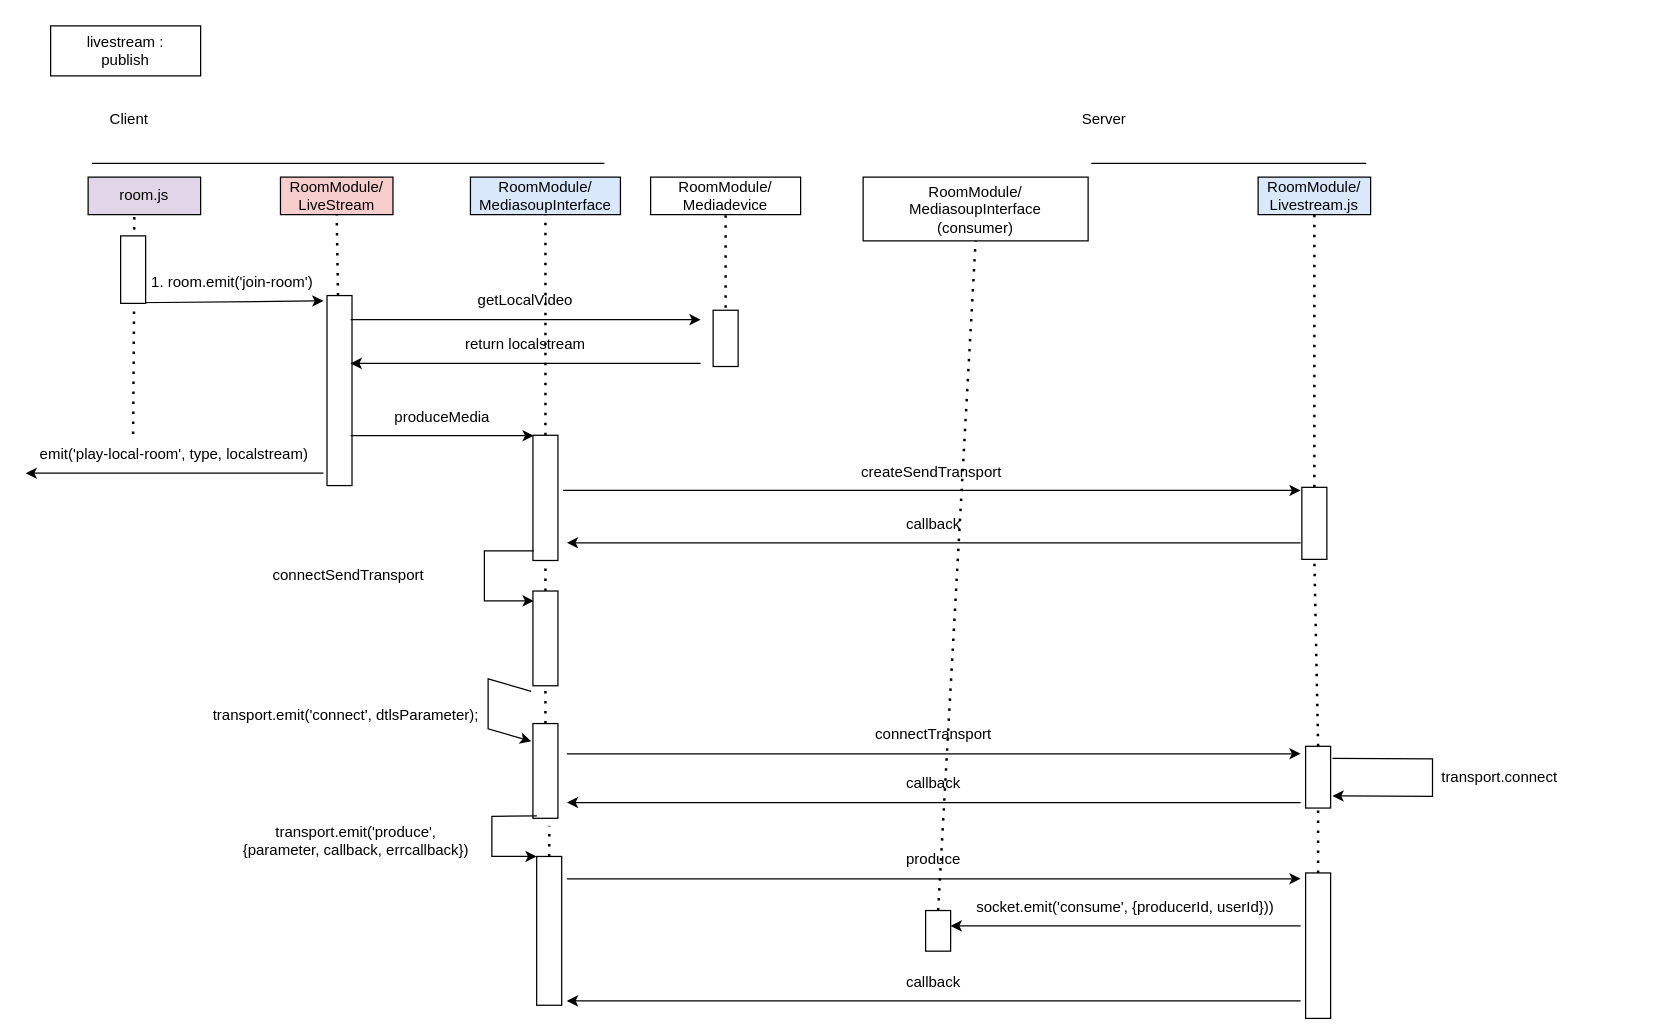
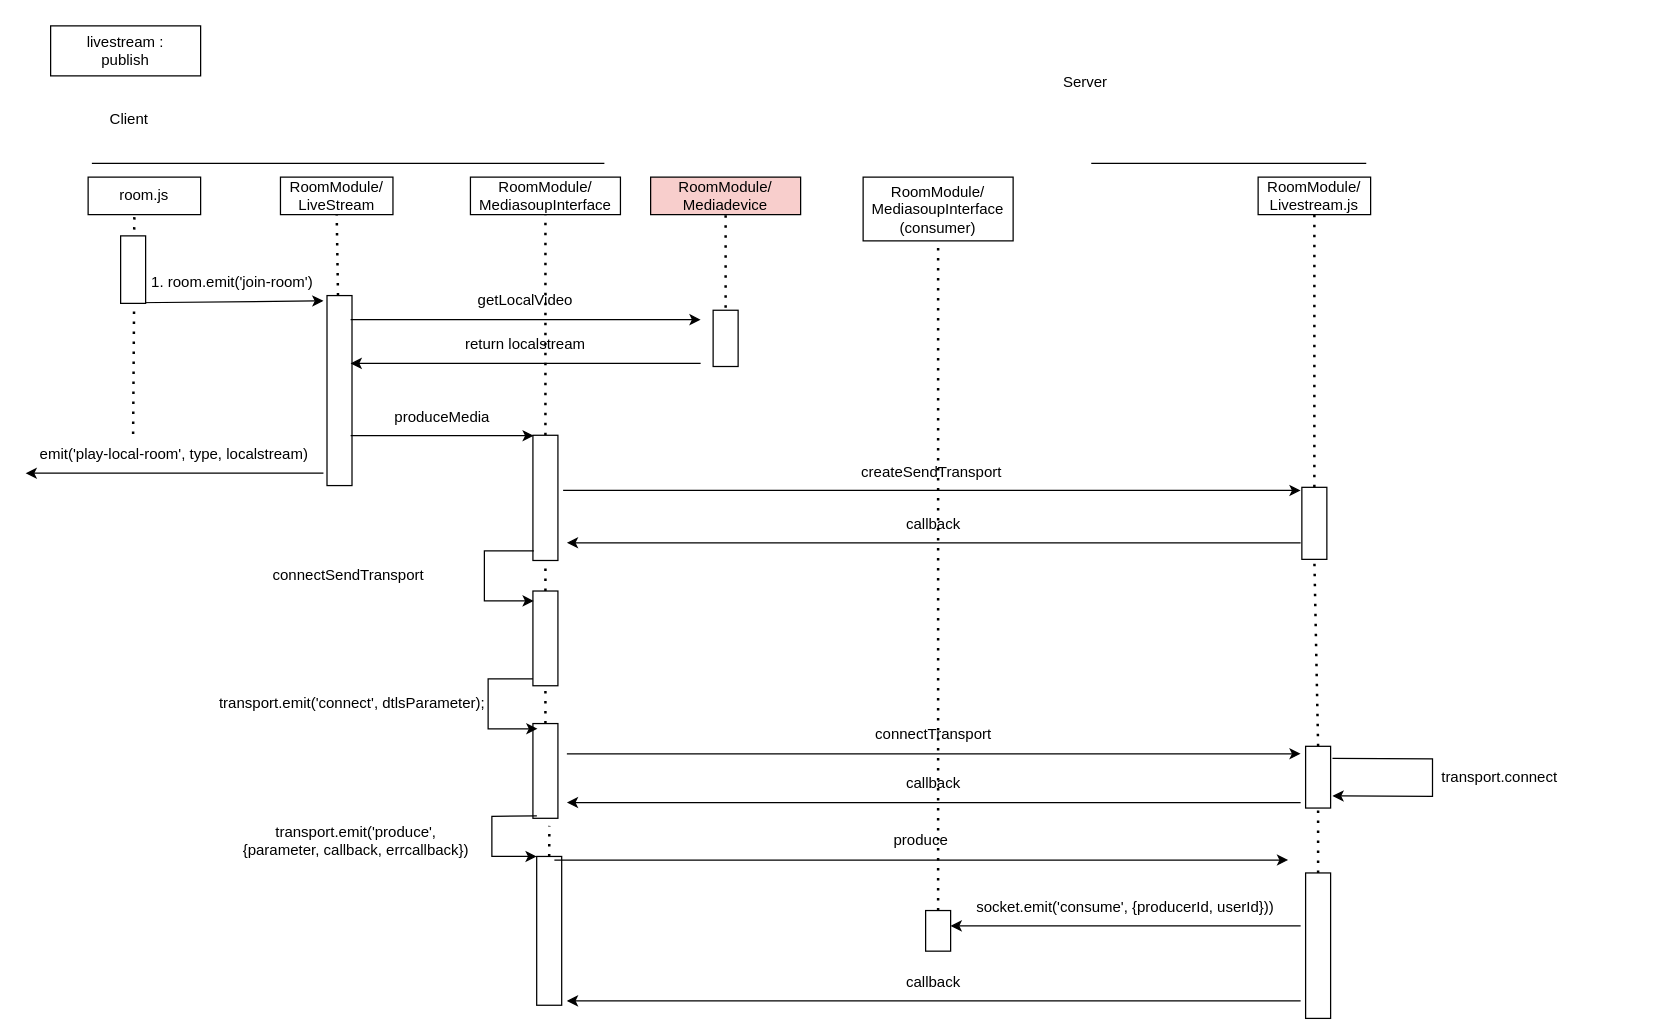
(1104, 119) -> (1086, 82)
(144, 196) -> (144, 196)
(337, 196) -> (337, 196)
(545, 196) -> (545, 196)
(726, 196) -> (726, 196)
(1314, 196) -> (1314, 196)
(976, 209) -> (938, 209)
(346, 716) -> (352, 704)
(934, 860) -> (921, 841)
